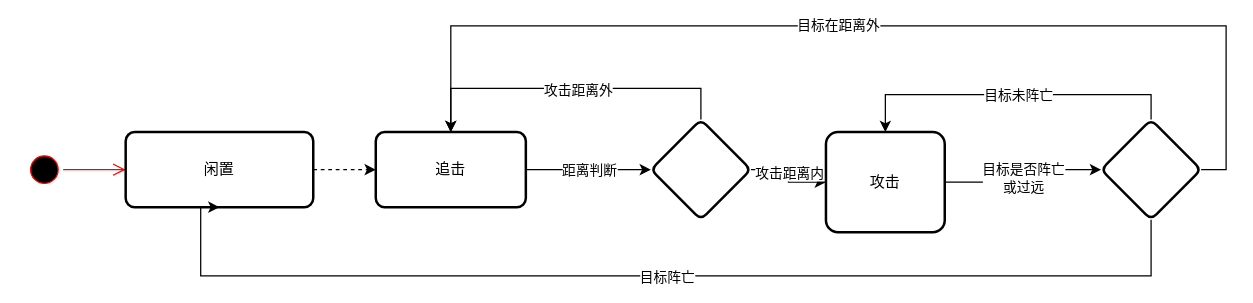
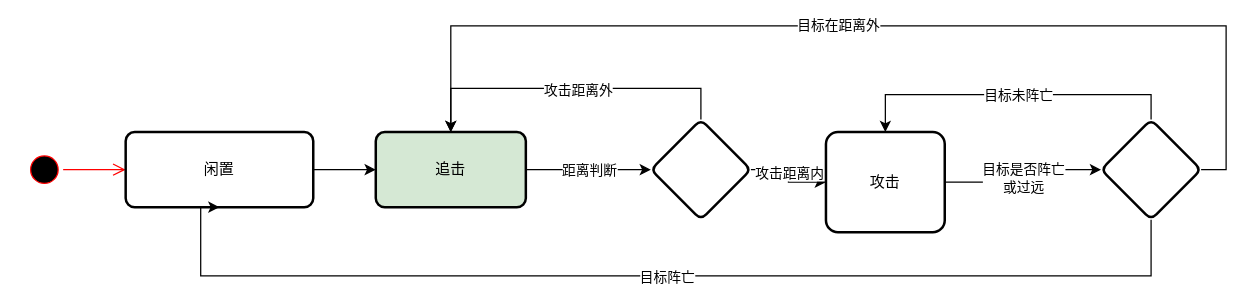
(340, 169) -> (340, 169)
(451, 169) -> (451, 169)
